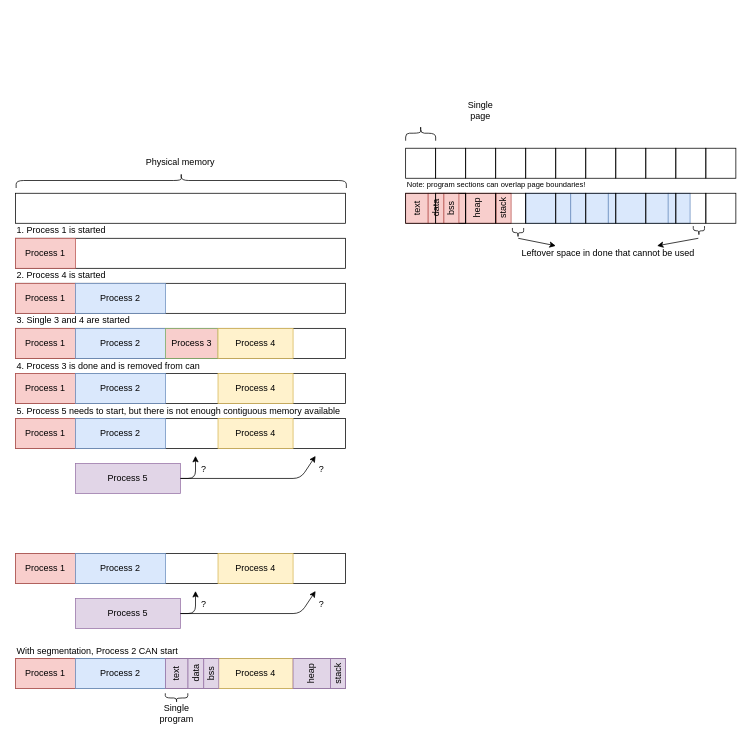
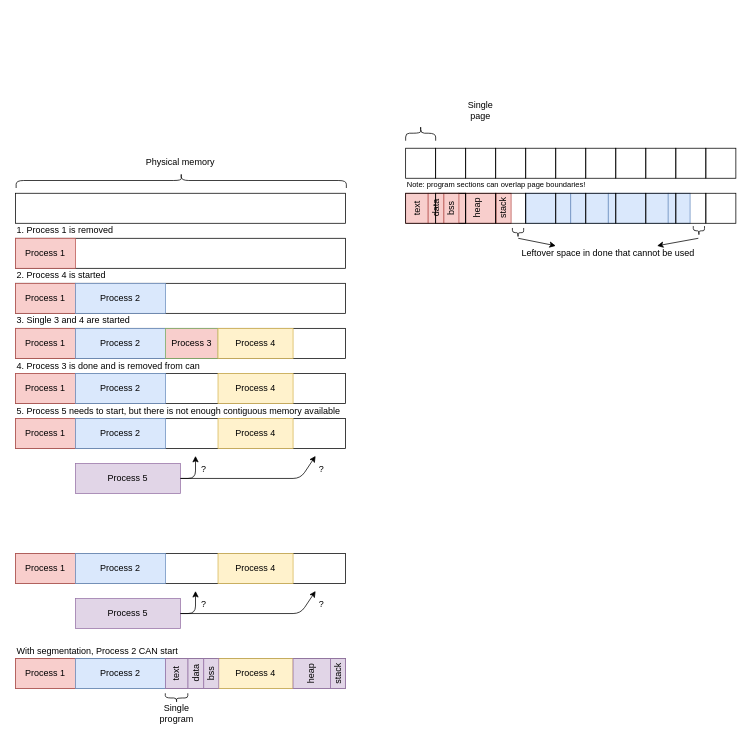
(68, 231) -> (68, 231)
